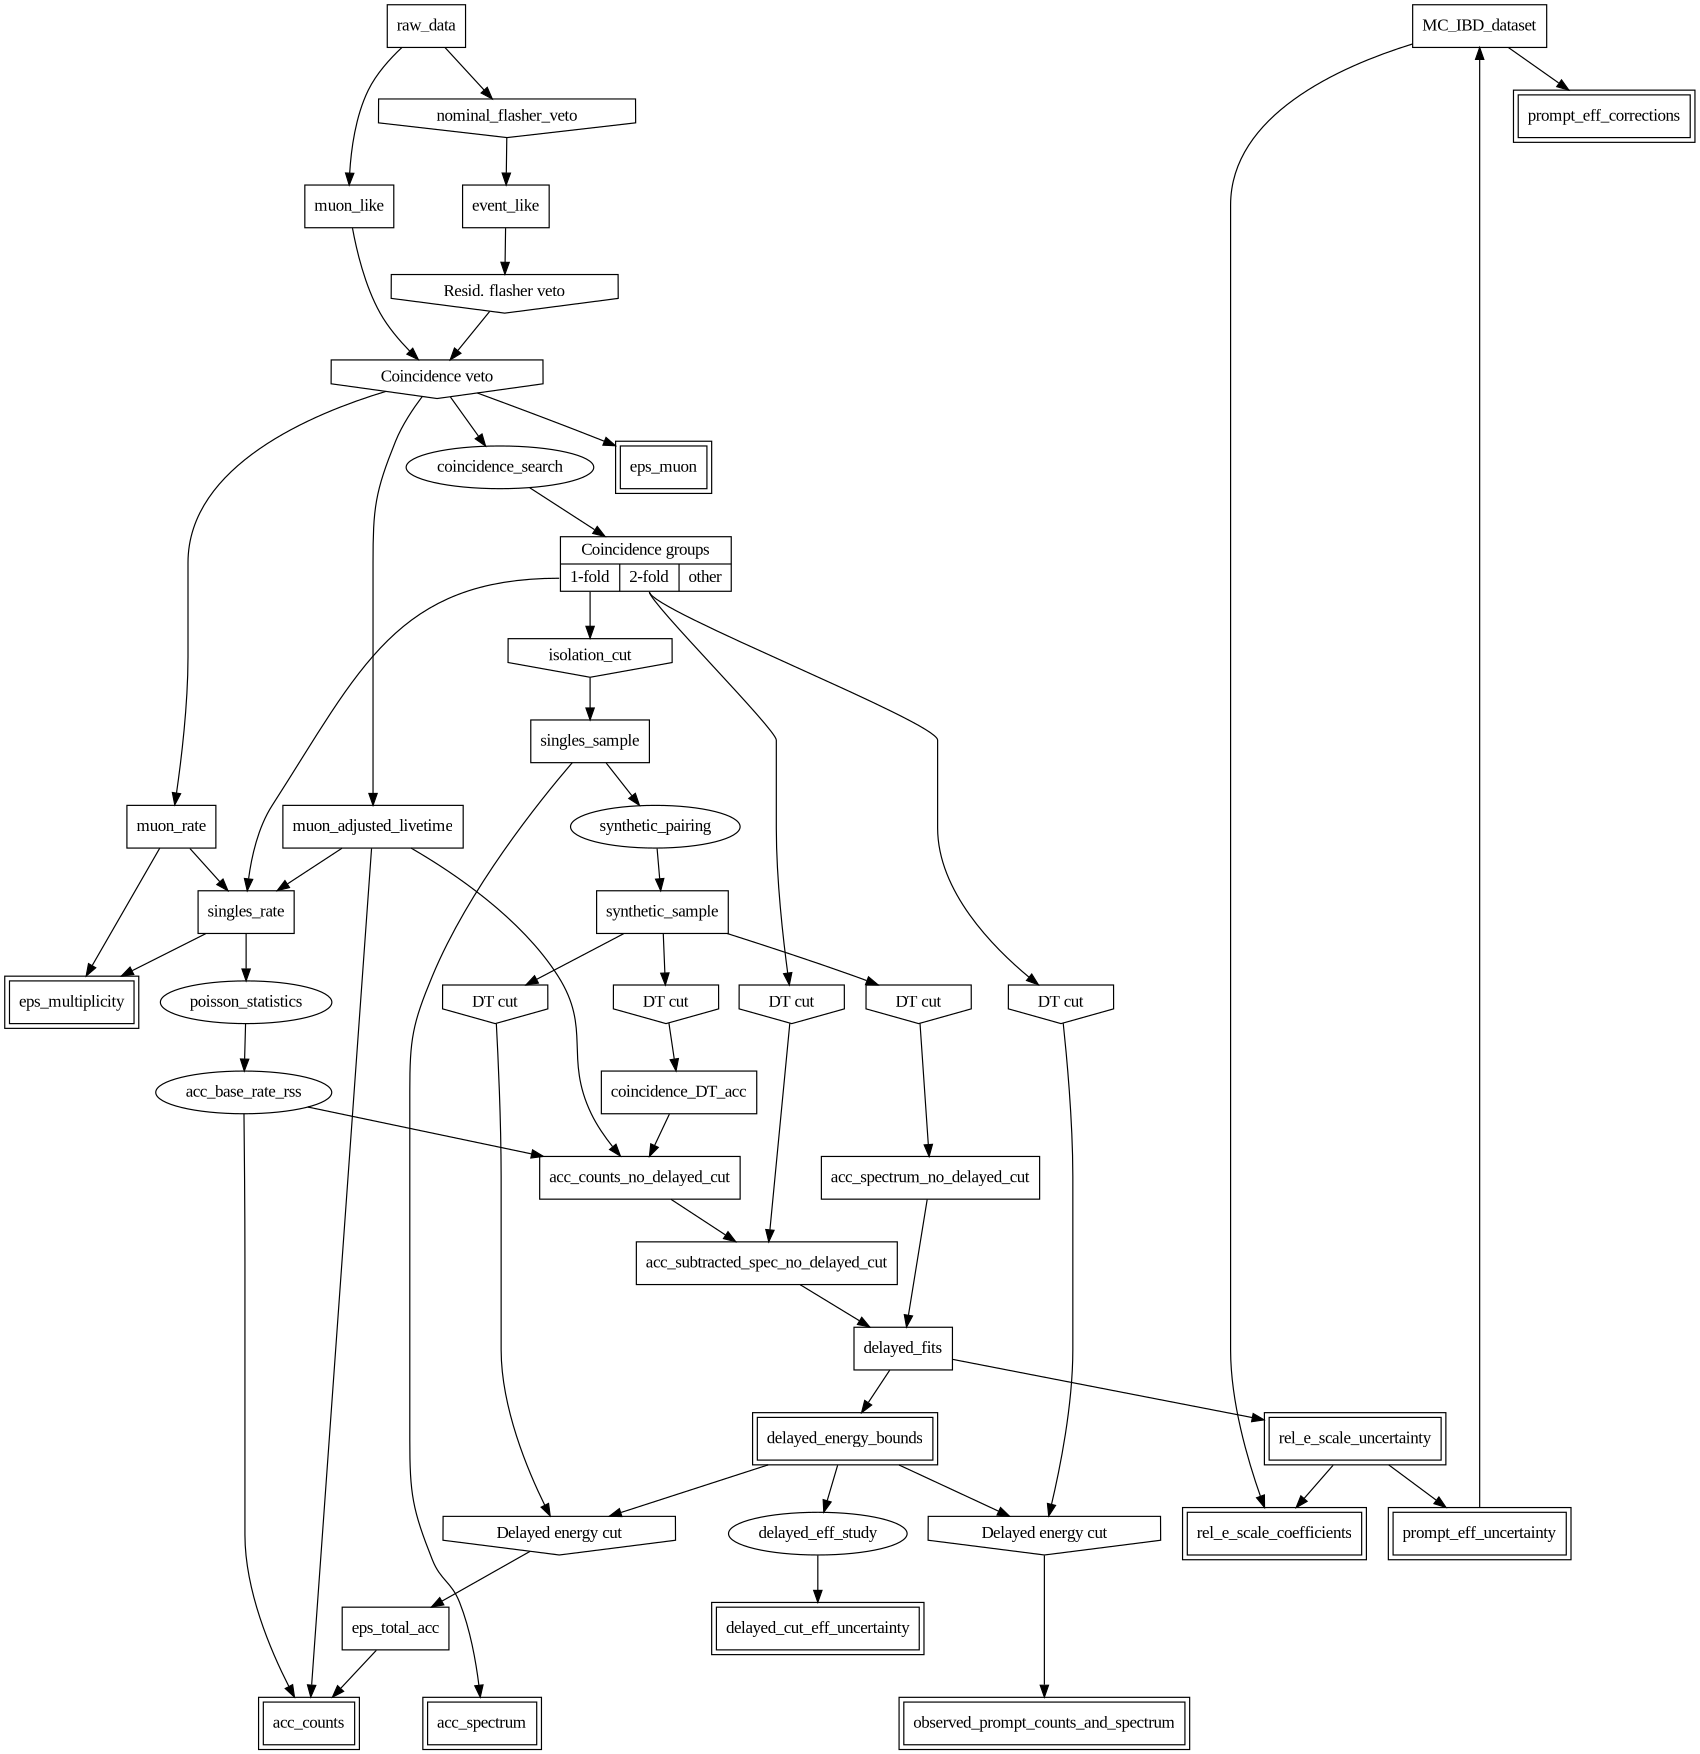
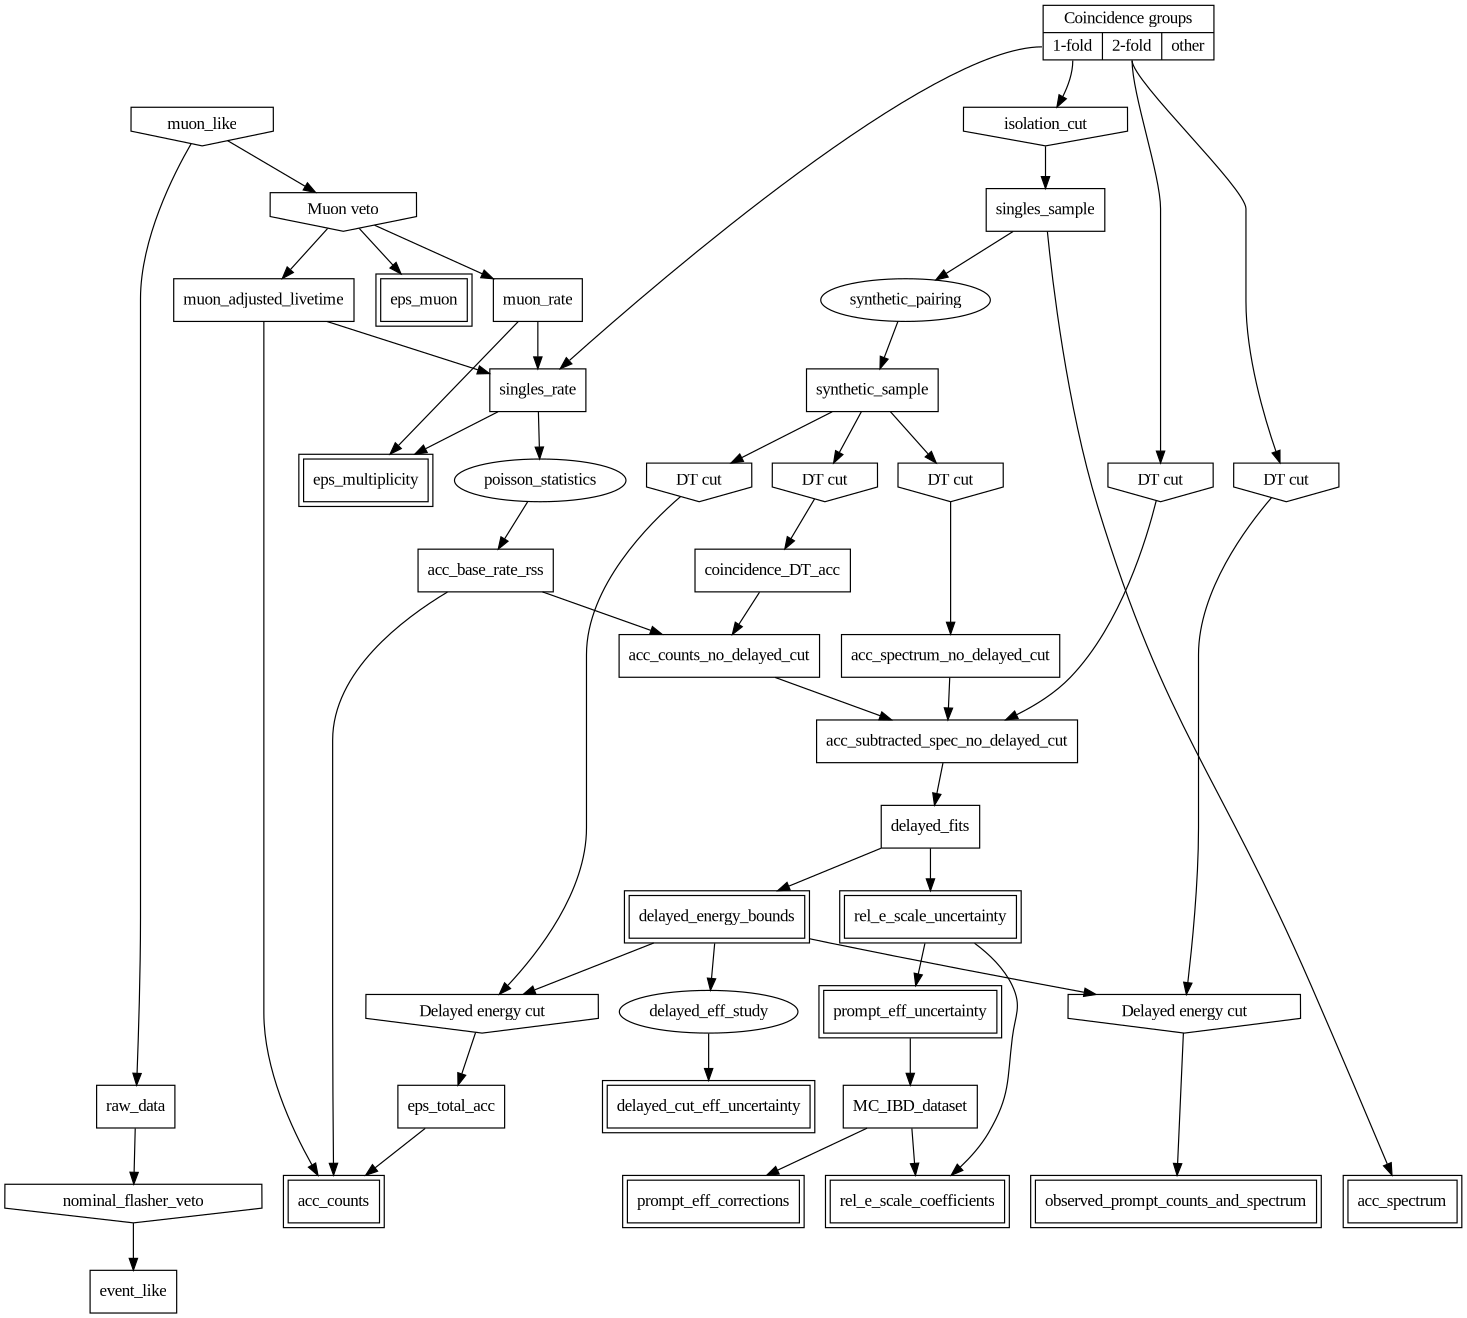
(362, 104) -> (141, 604)
(349, 206) -> (202, 125)
(505, 292) -> none
(437, 377) -> (343, 210)
(500, 467) -> none
(548, 963) -> none
(244, 1092) -> (486, 571)
(918, 1257) -> (949, 693)
